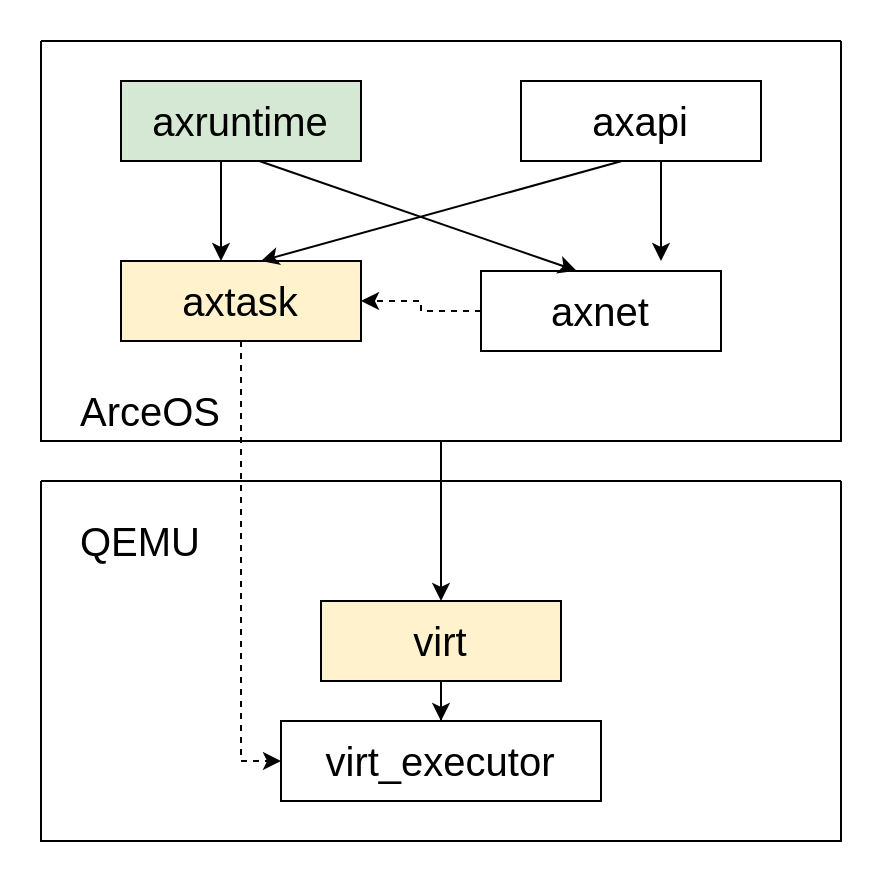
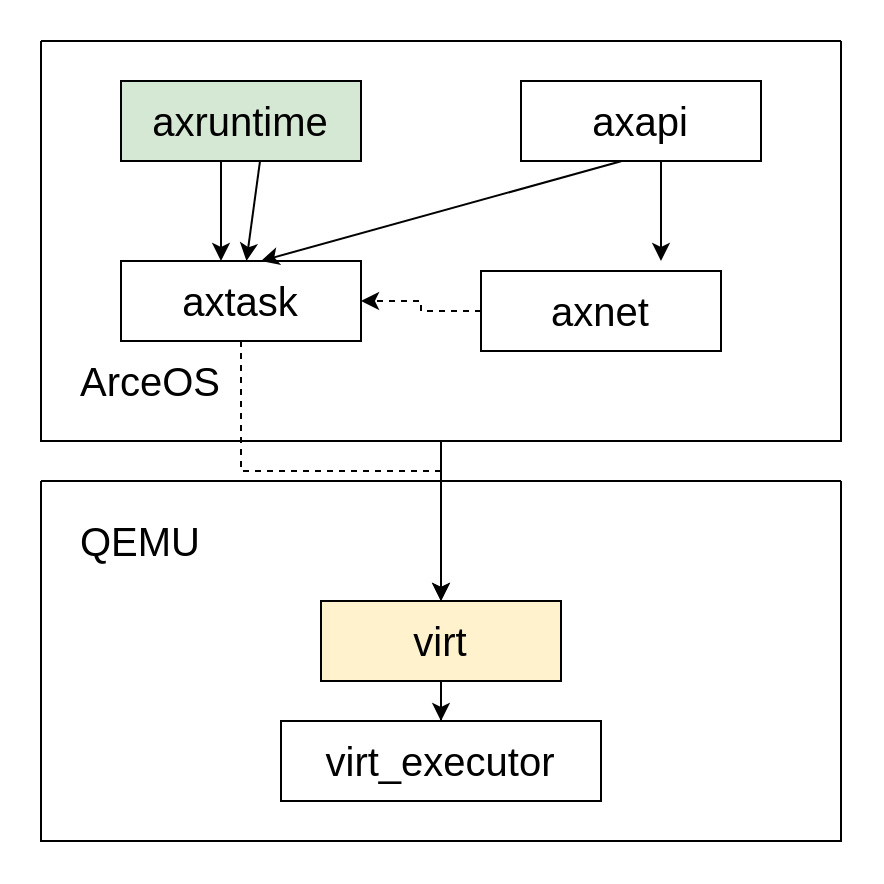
(337, 188) -> (254, 204)
(241, 301) -> (241, 301)
(151, 411) -> (151, 381)
(241, 628) -> (338, 471)
